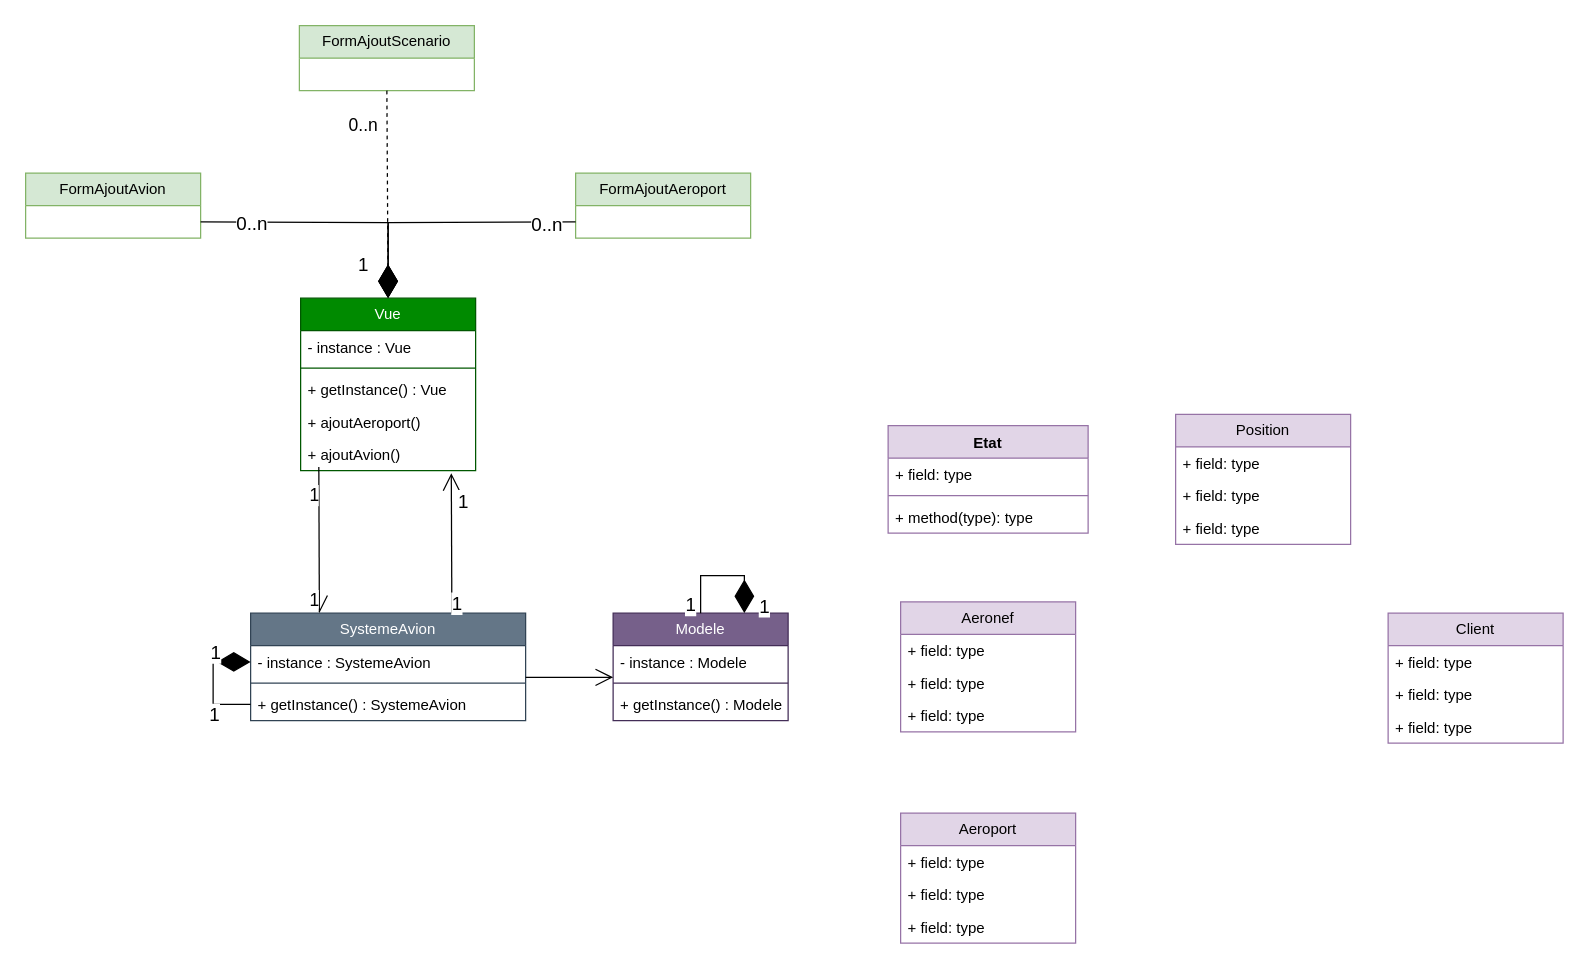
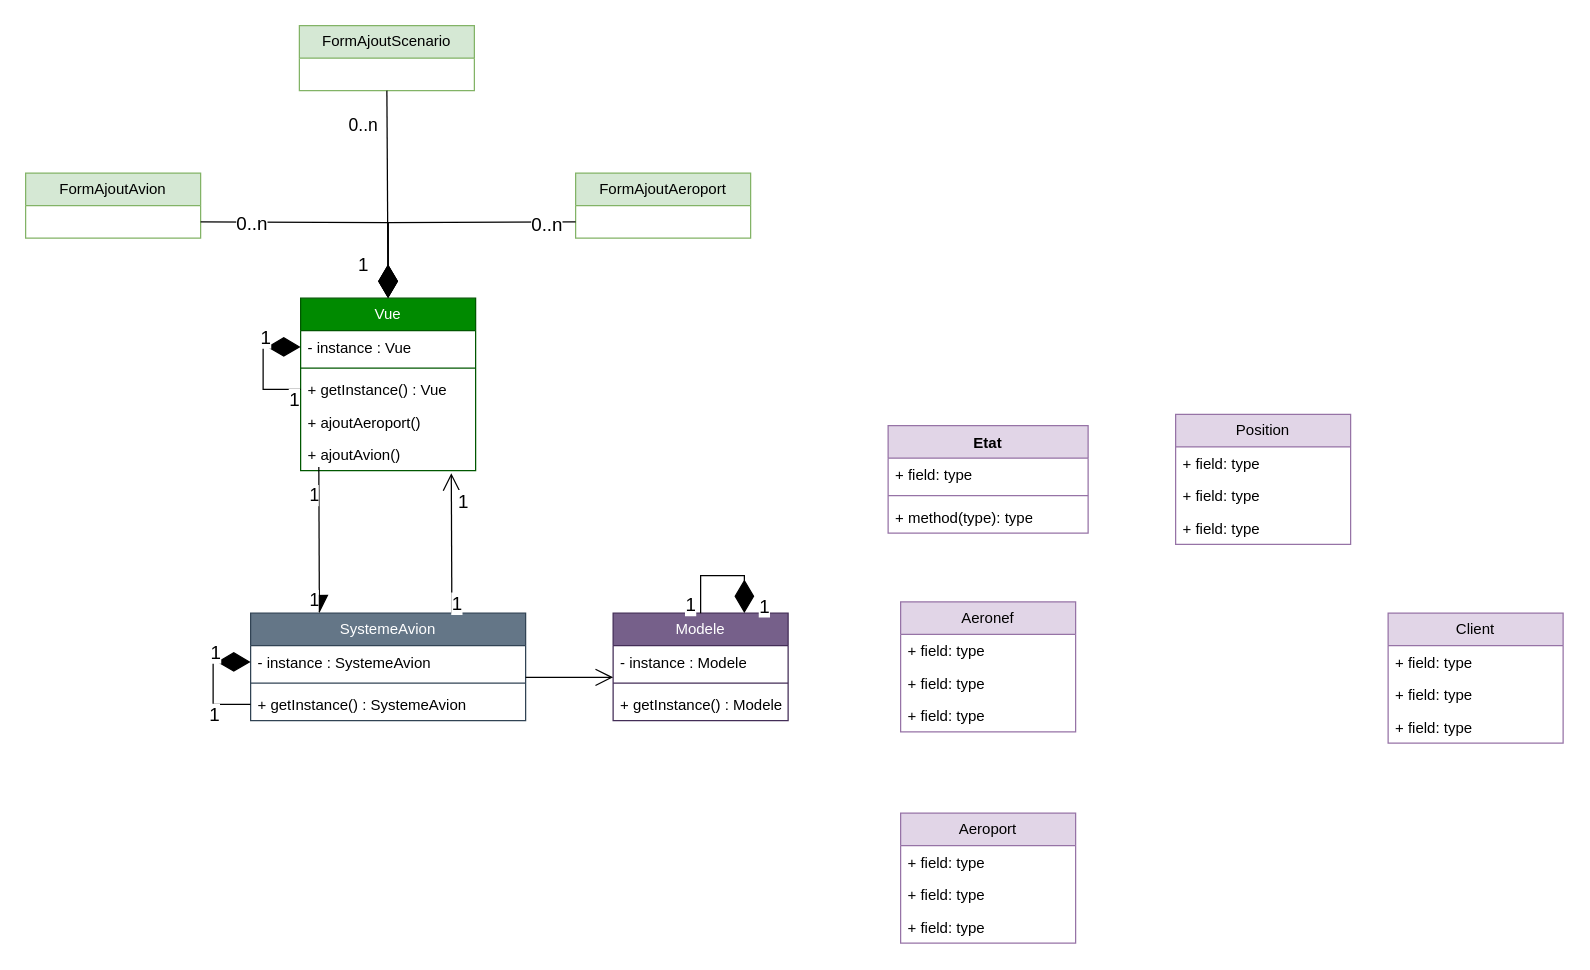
(387, 156) -> (387, 156)
none -> (263, 381)
(319, 601) -> (319, 594)
